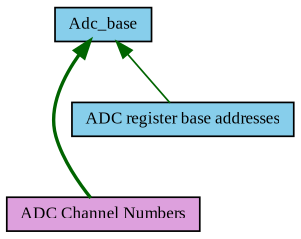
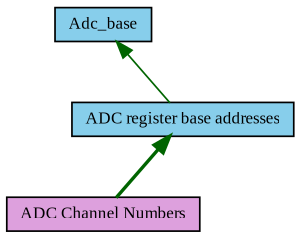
(54, 128) -> (137, 173)
